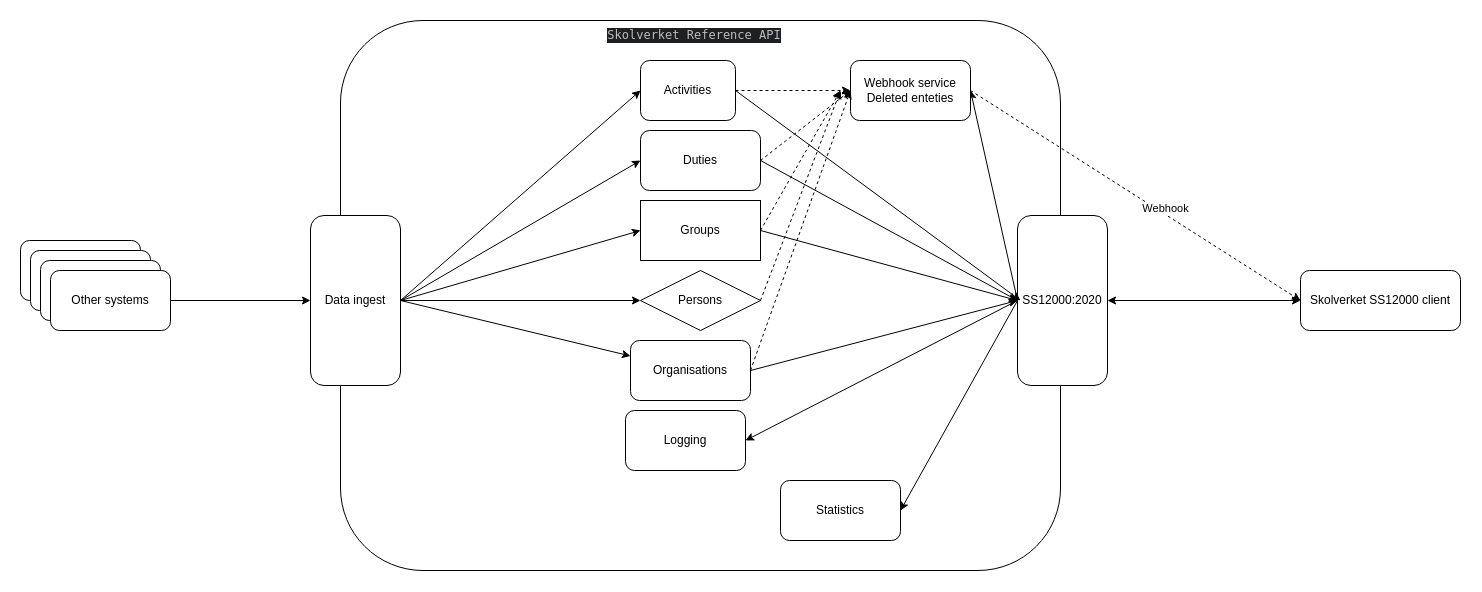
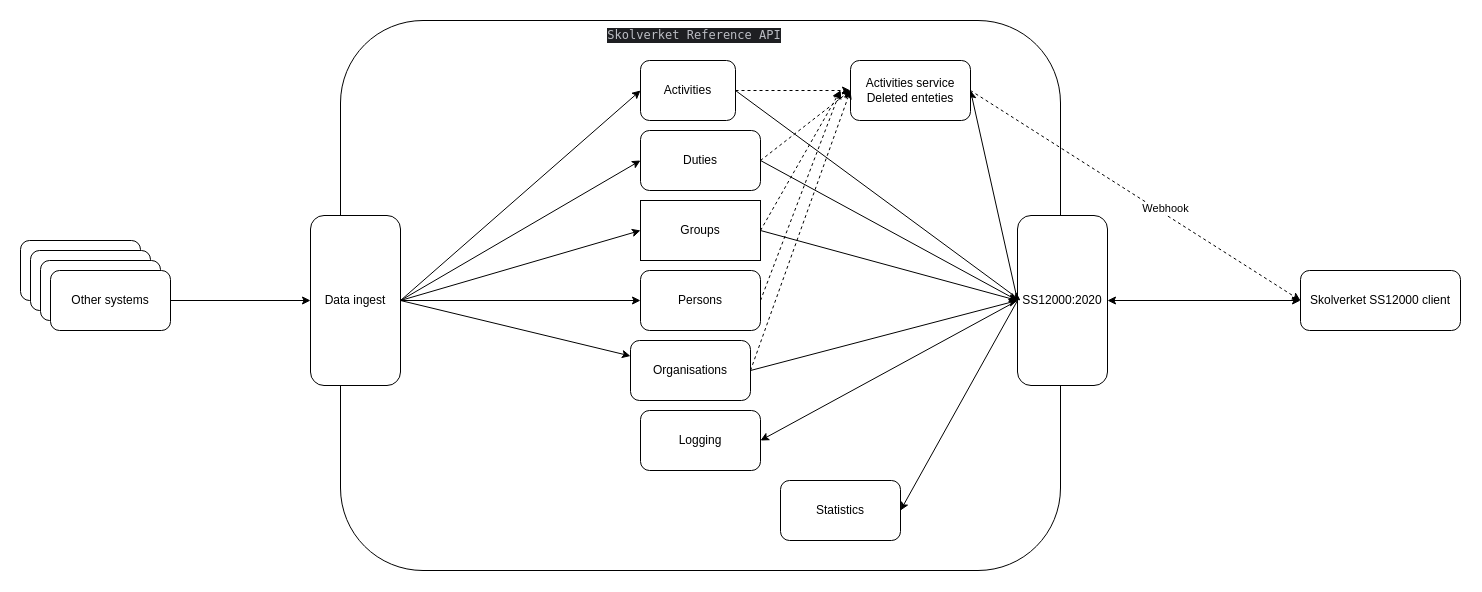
(911, 91) -> (911, 91)
(701, 301) -> (701, 301)
(686, 441) -> (701, 441)
